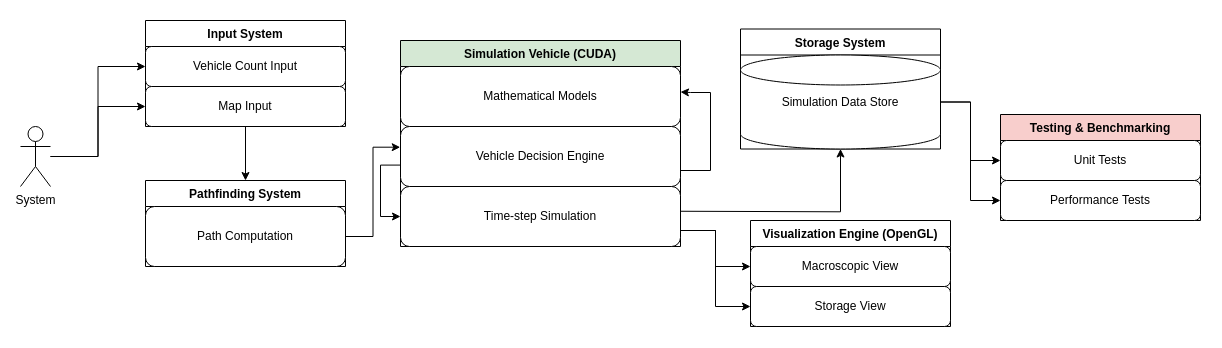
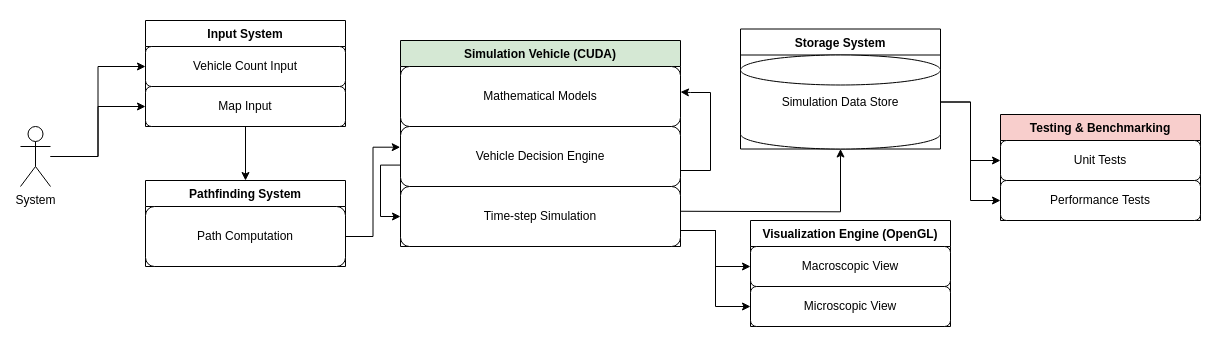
(851, 307) -> (851, 307)
